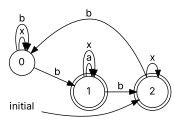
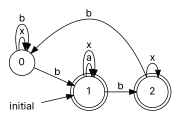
(88, 116) -> (54, 100)
